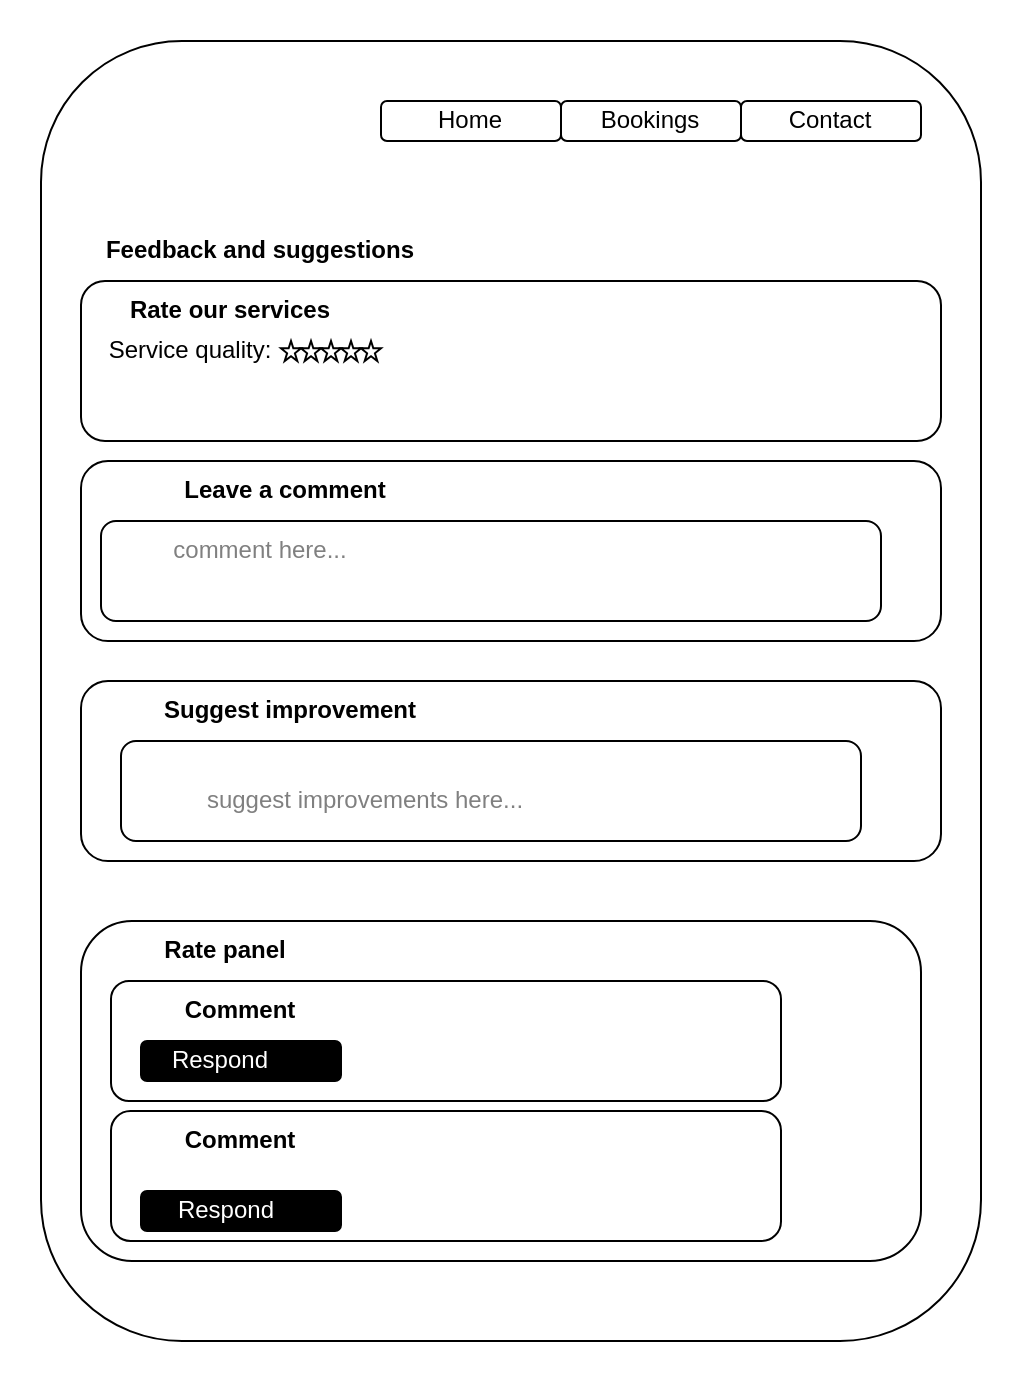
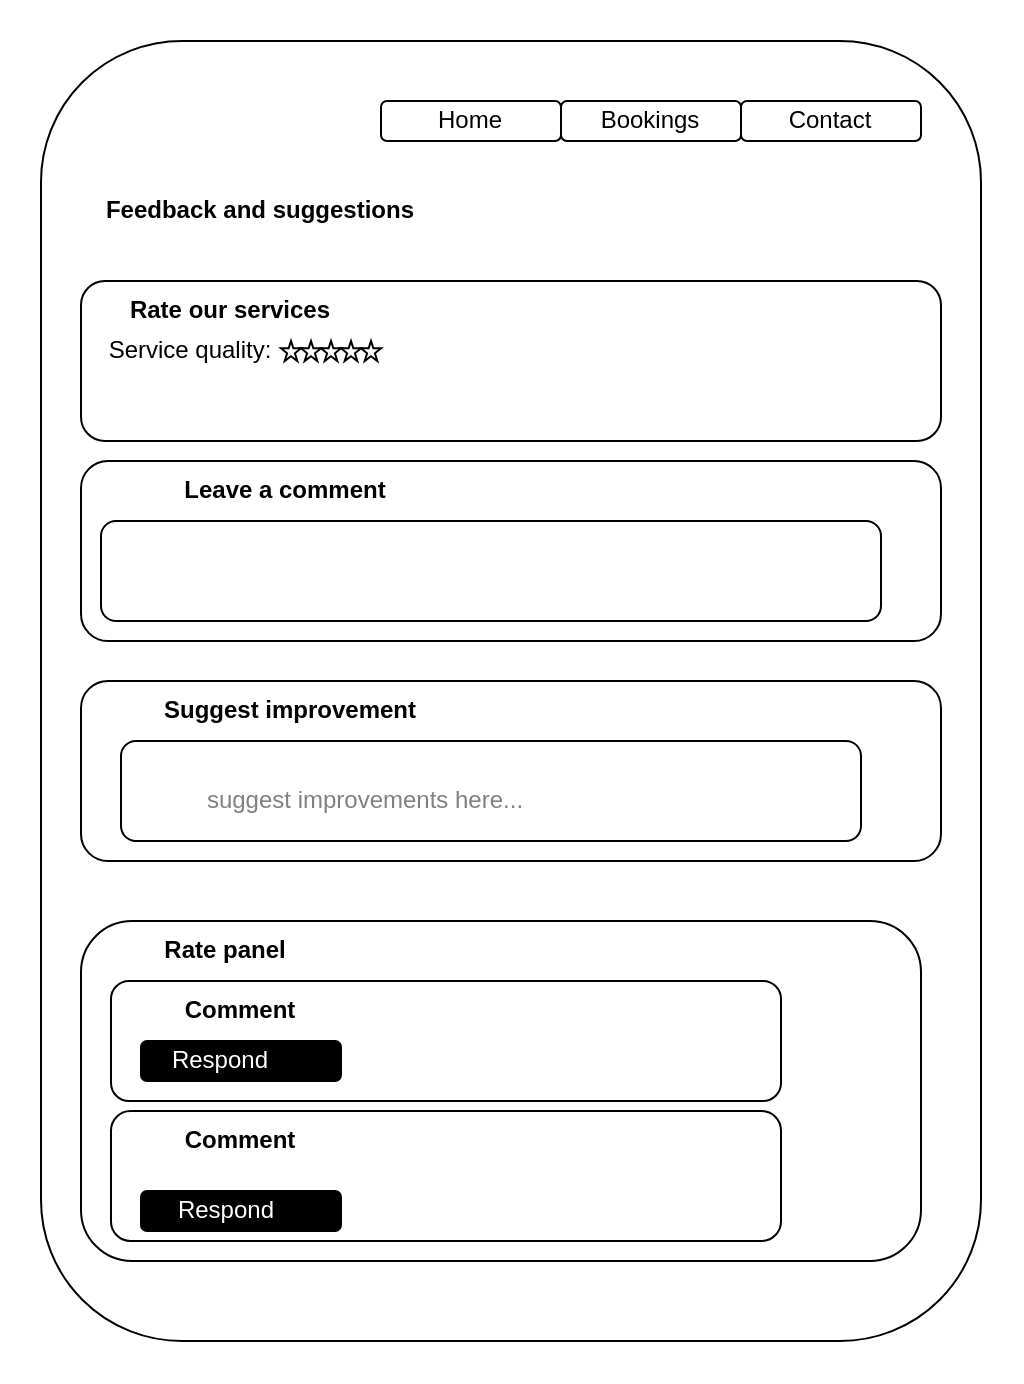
(261, 251) -> (261, 211)
(261, 551) -> none
